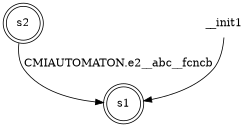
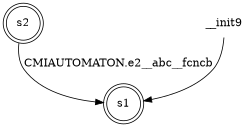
(224, 23) -> (224, 23)
